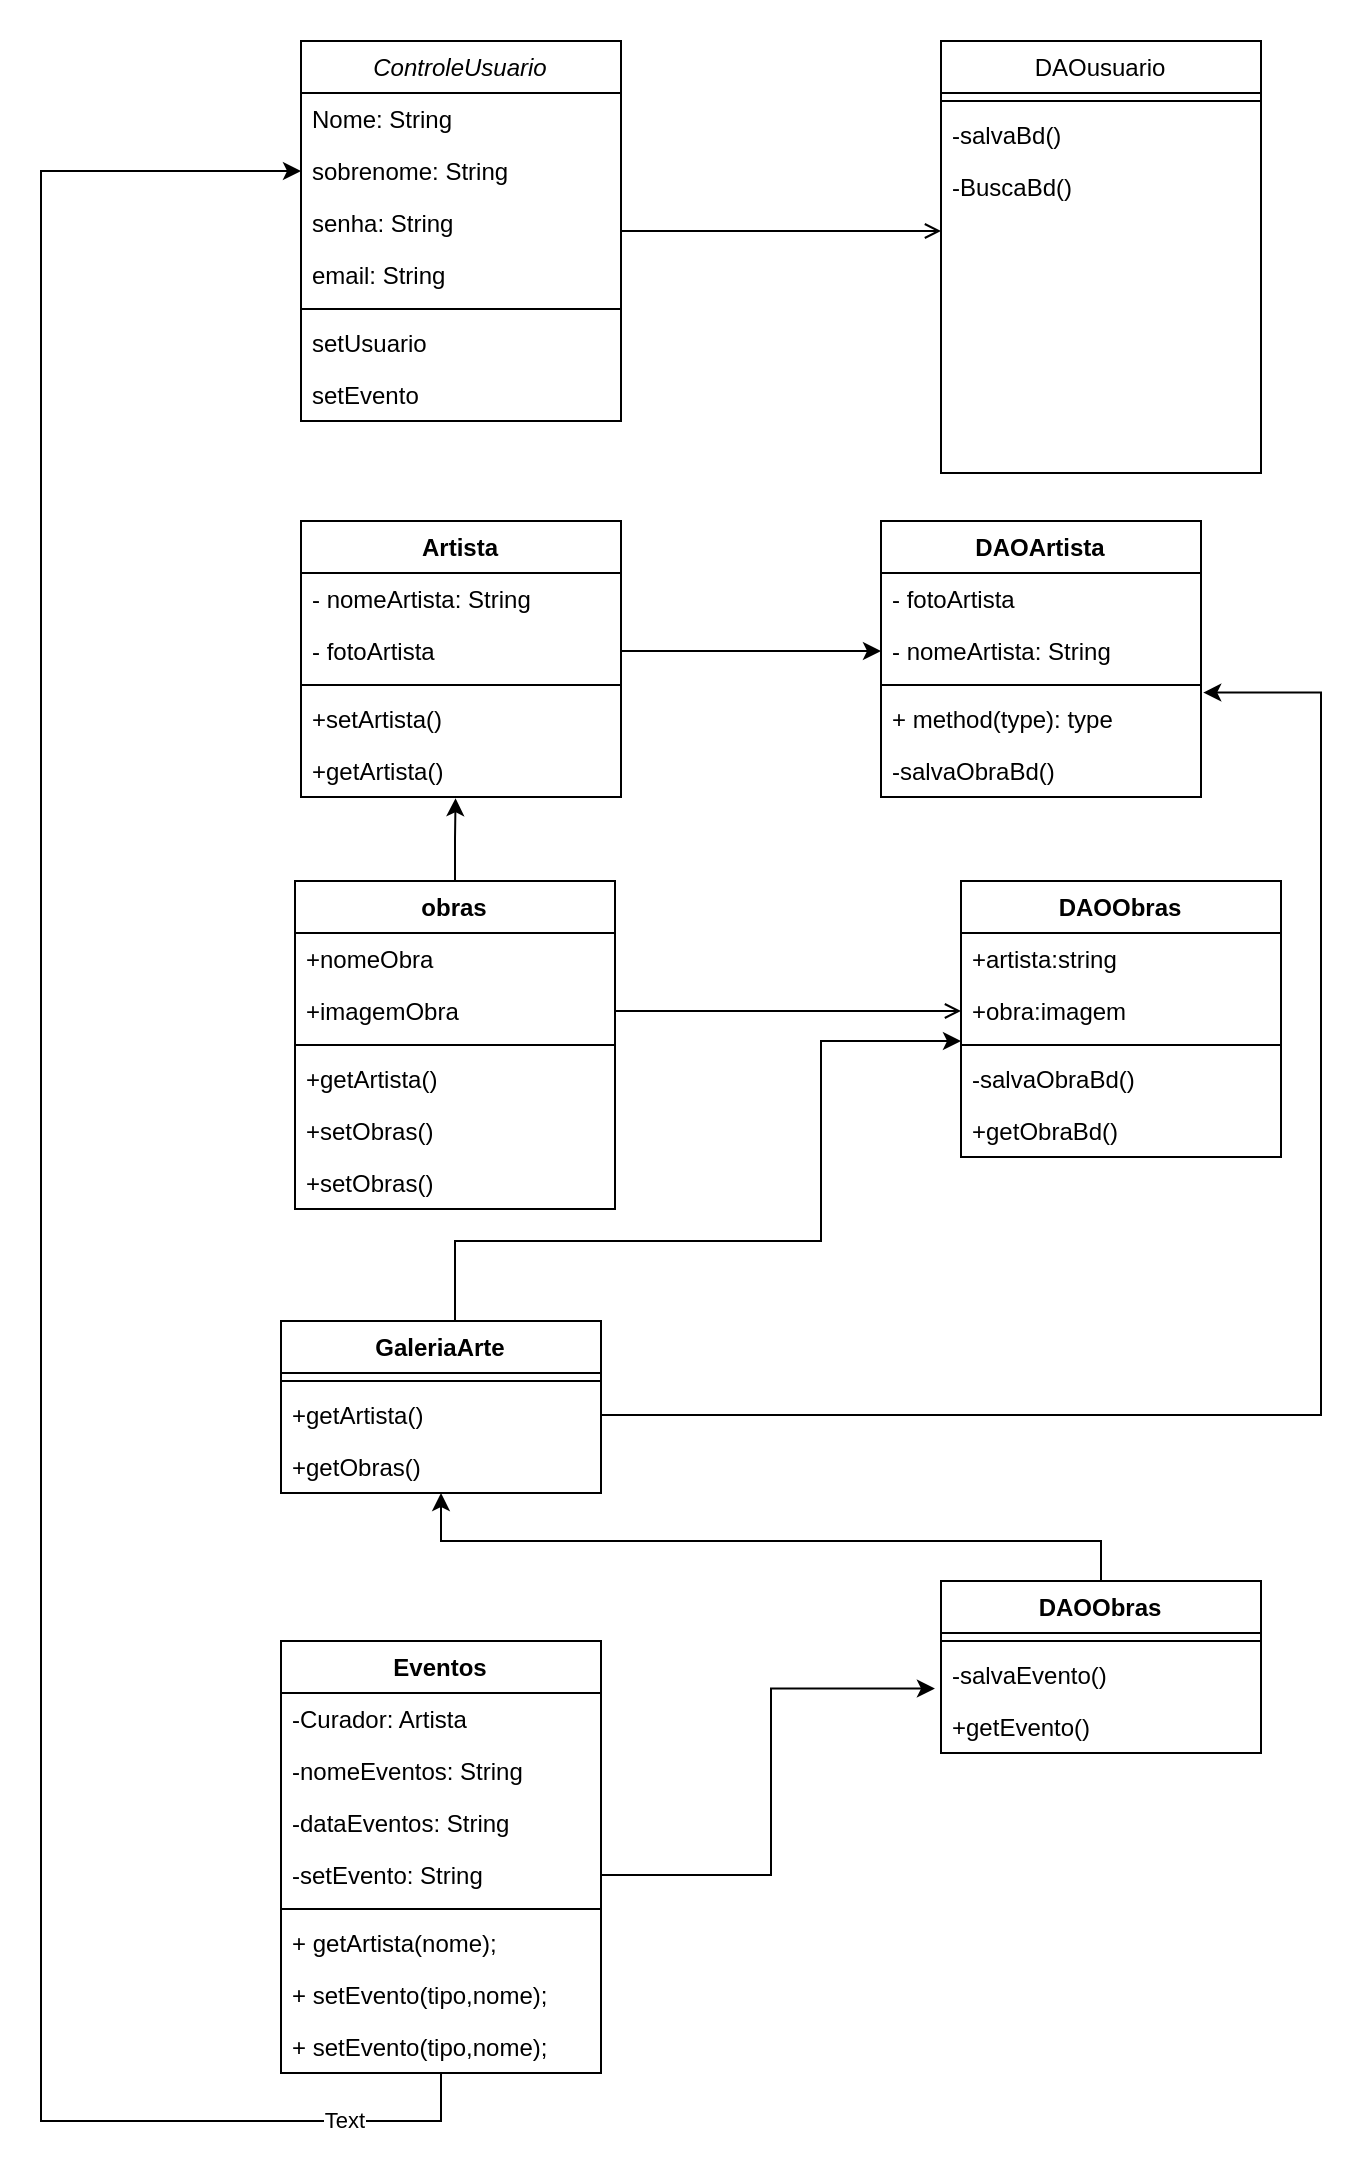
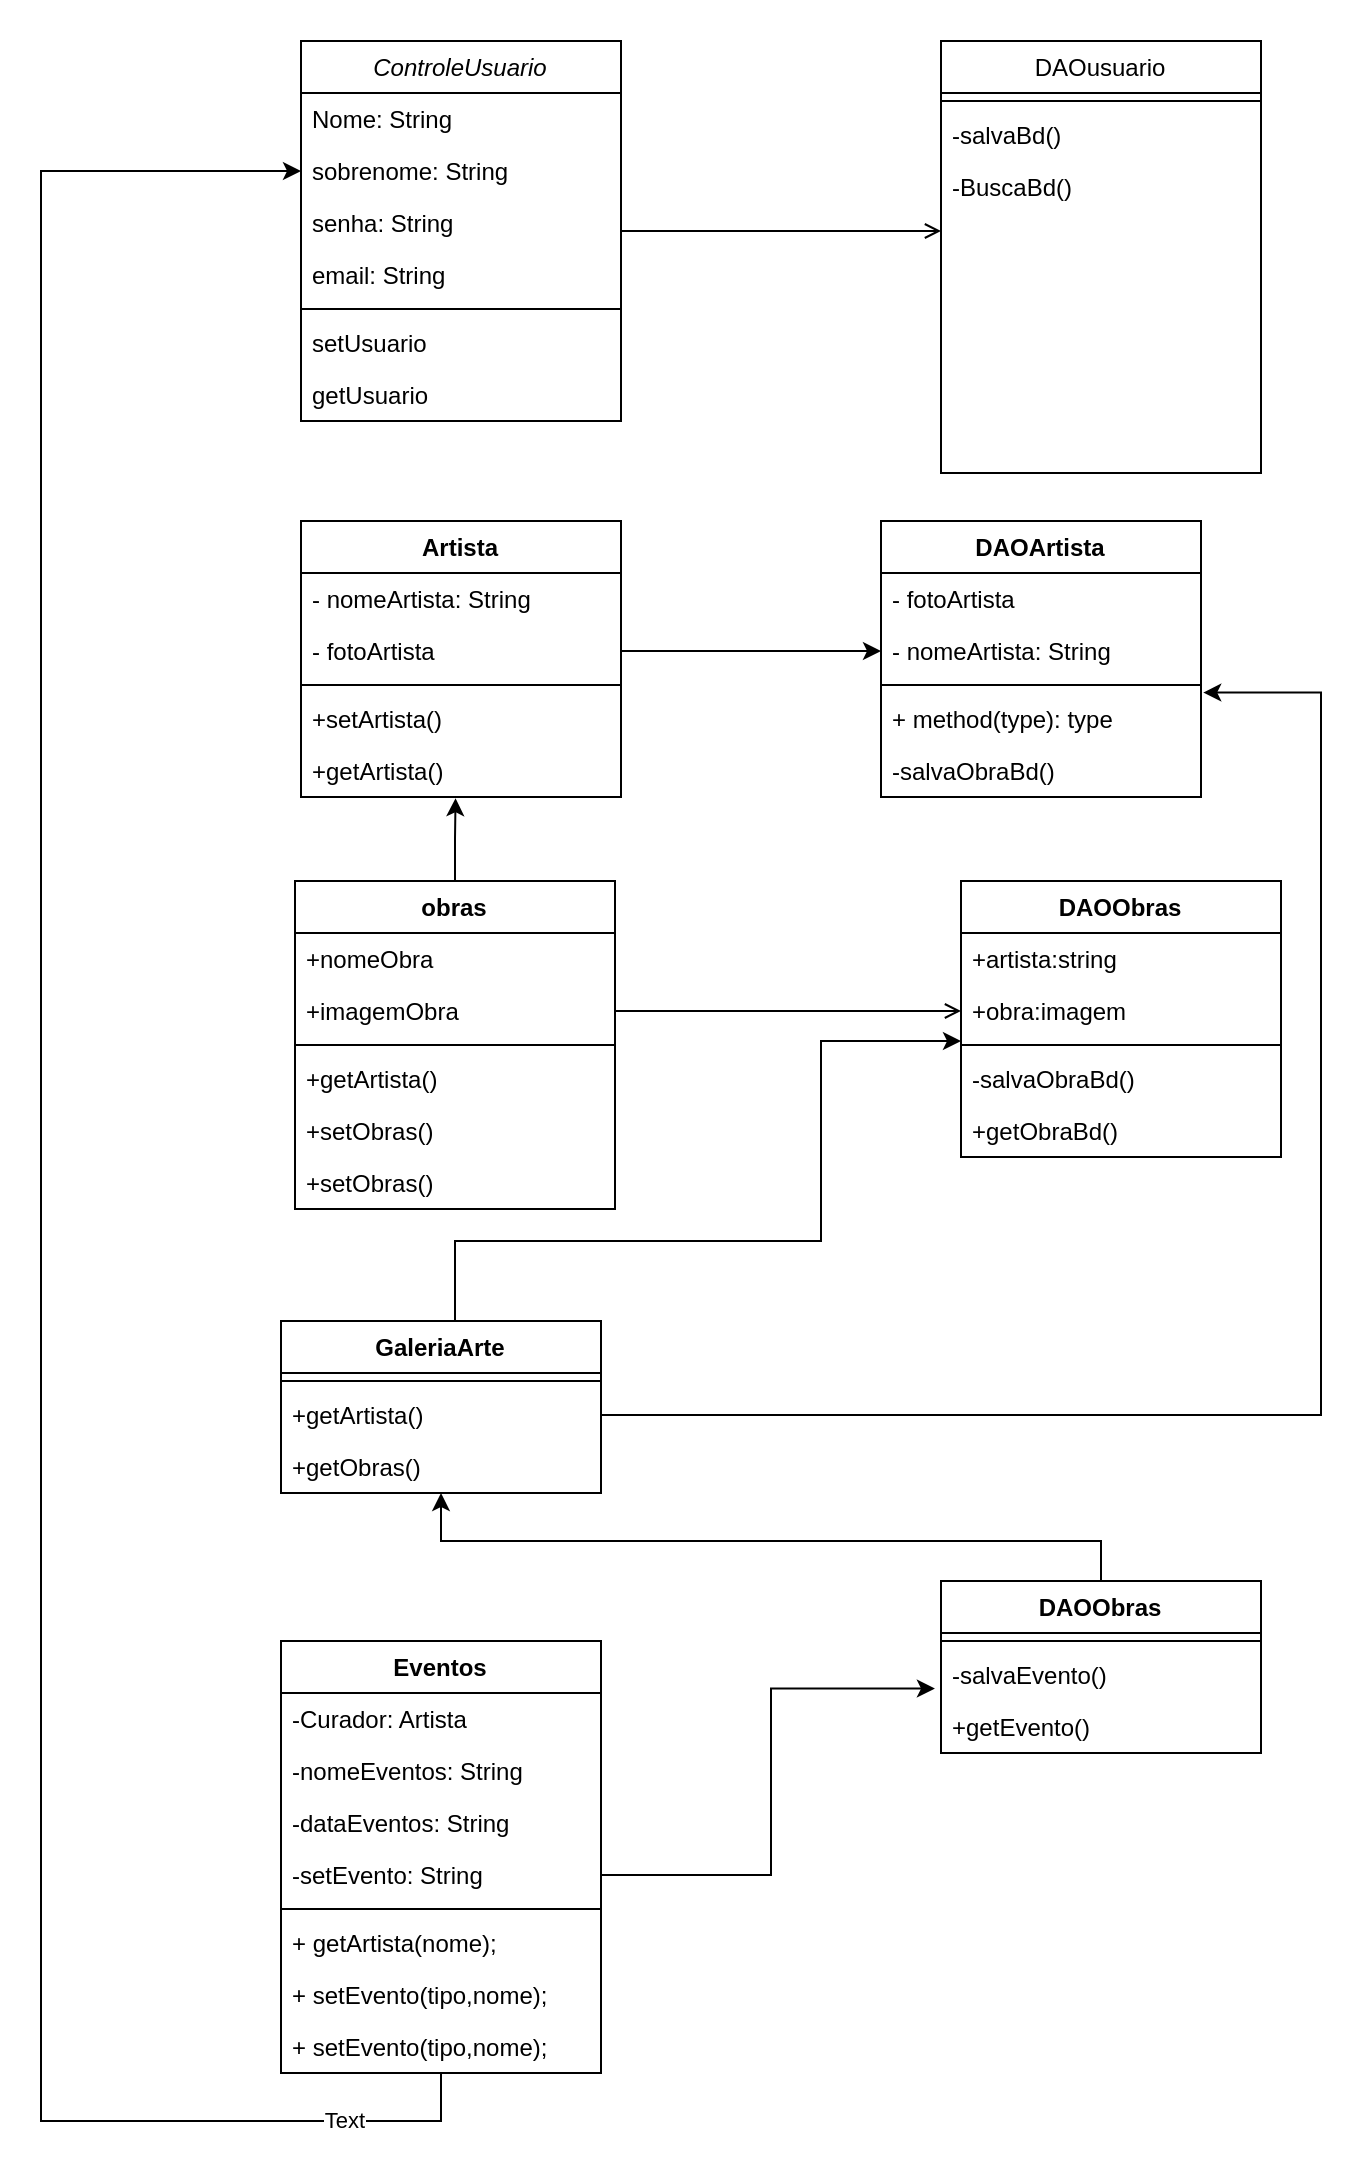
(372, 396) -> (376, 396)
